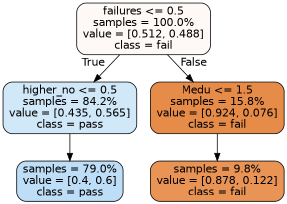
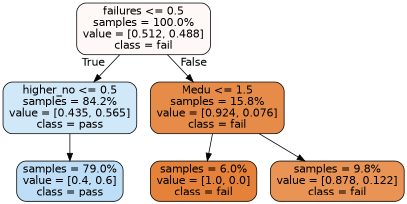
none -> (204, 181)
